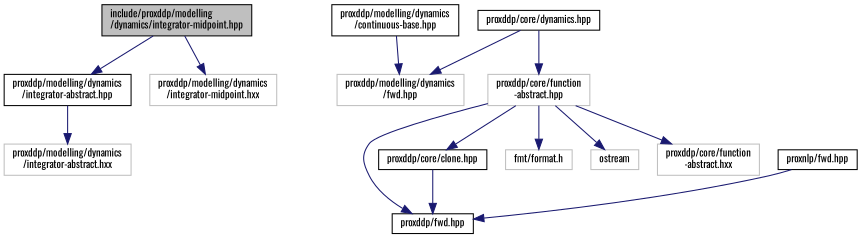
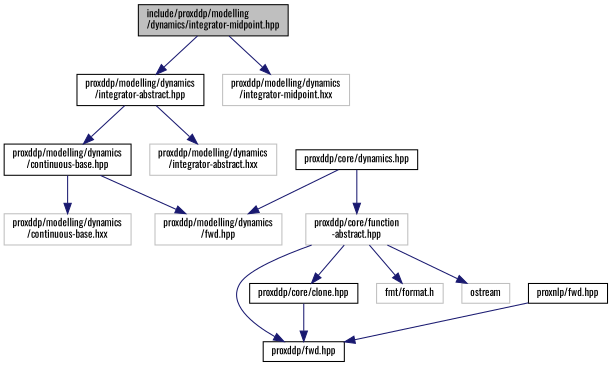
none -> (108, 121)
(708, 160) -> none
none -> (68, 229)
